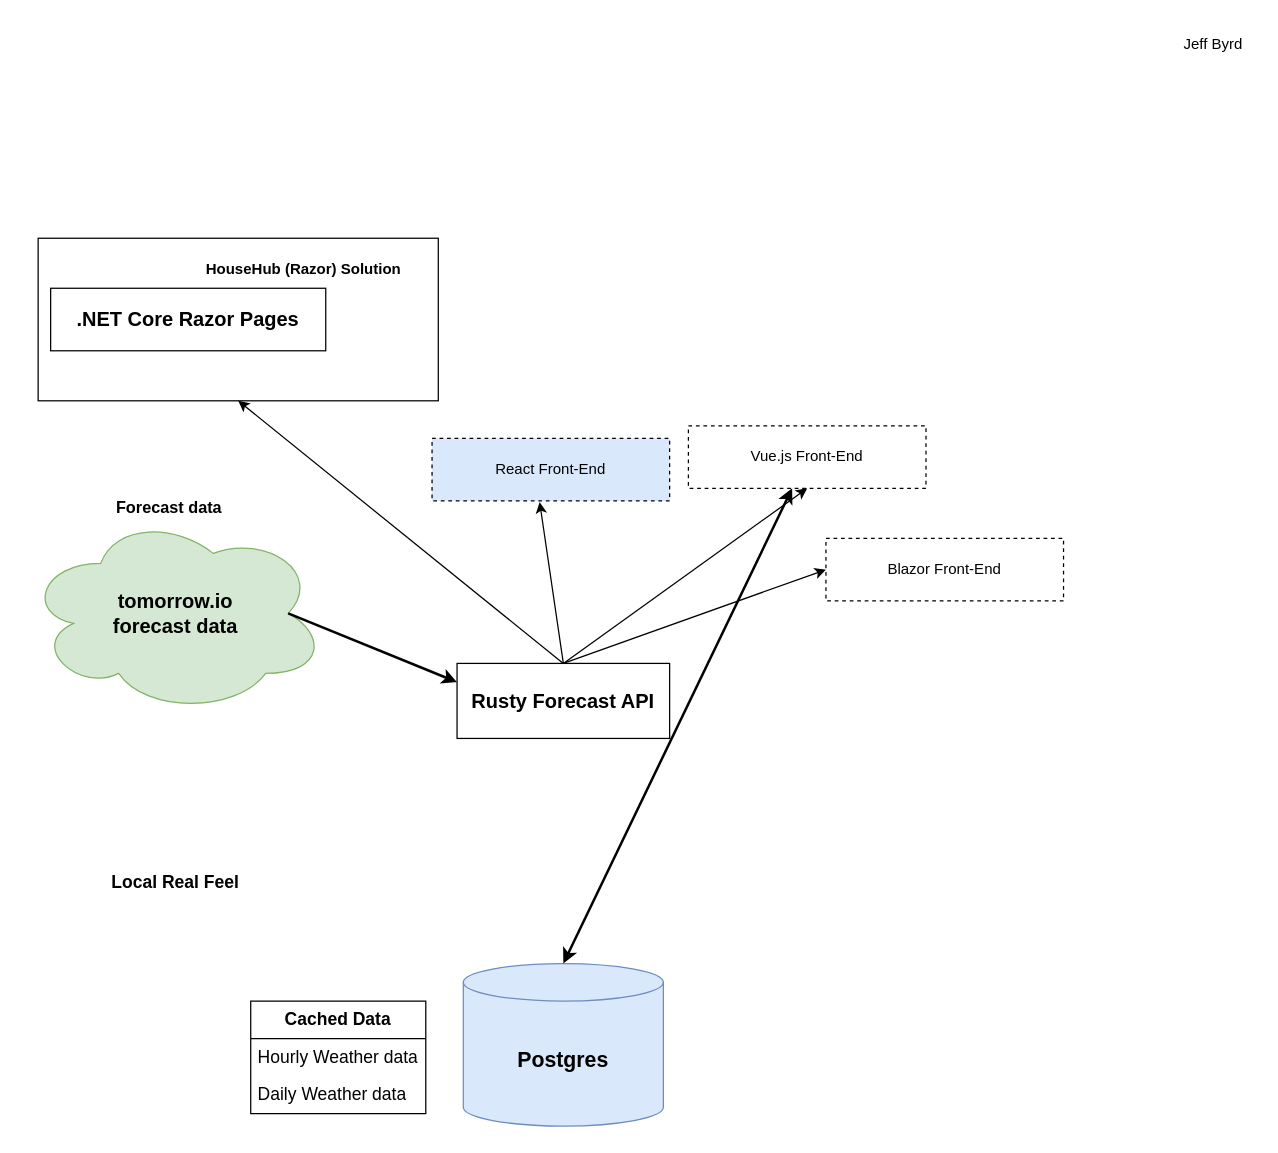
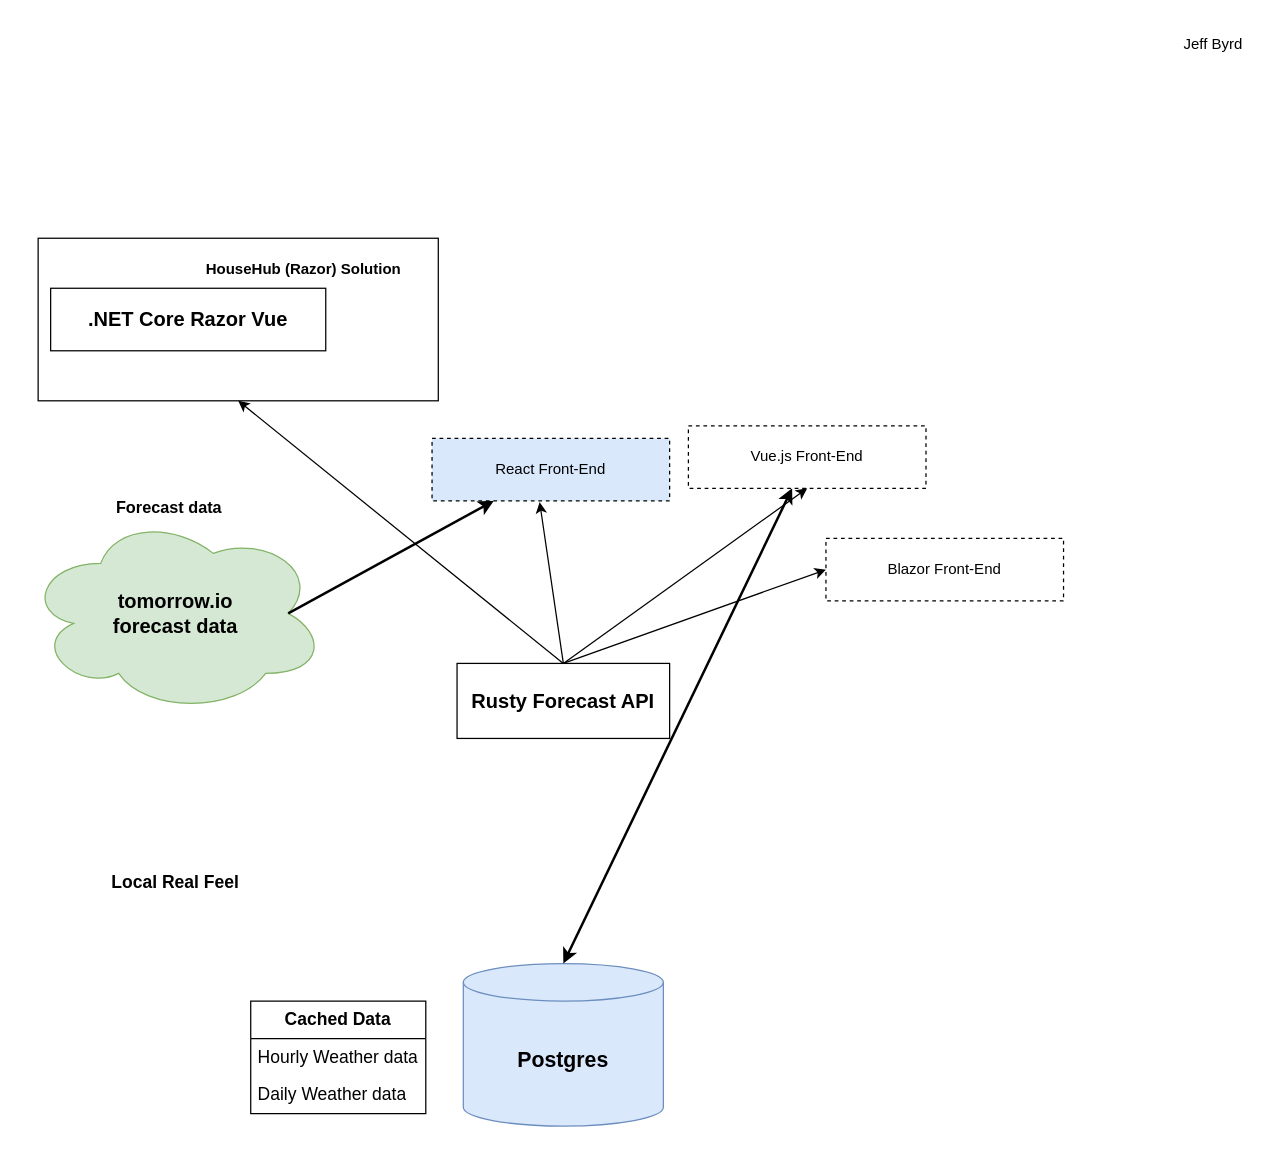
(188, 319) -> (188, 319)
(367, 645) -> (386, 560)
